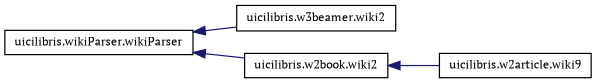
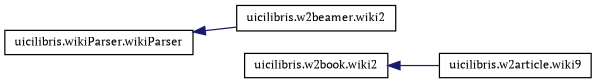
(316, 18) -> (316, 18)
(225, 56) -> none
